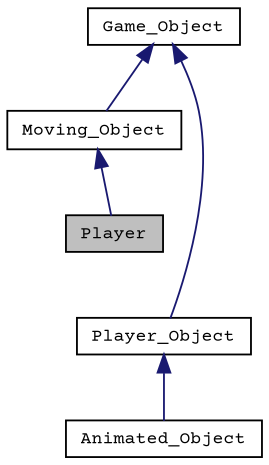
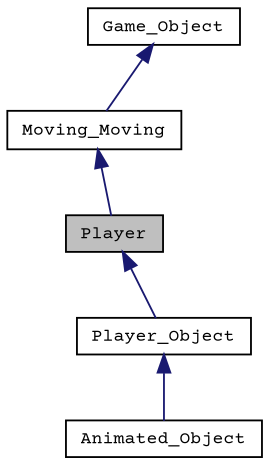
(94, 130) -> (94, 130)
(201, 190) -> (143, 293)
